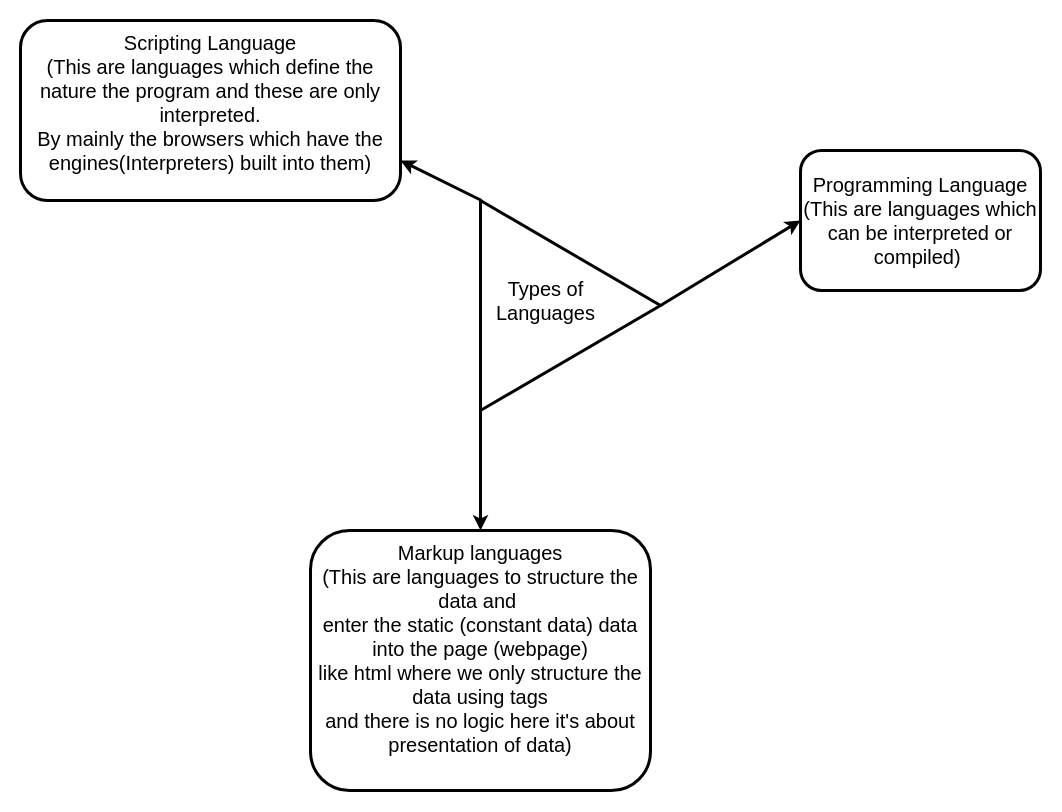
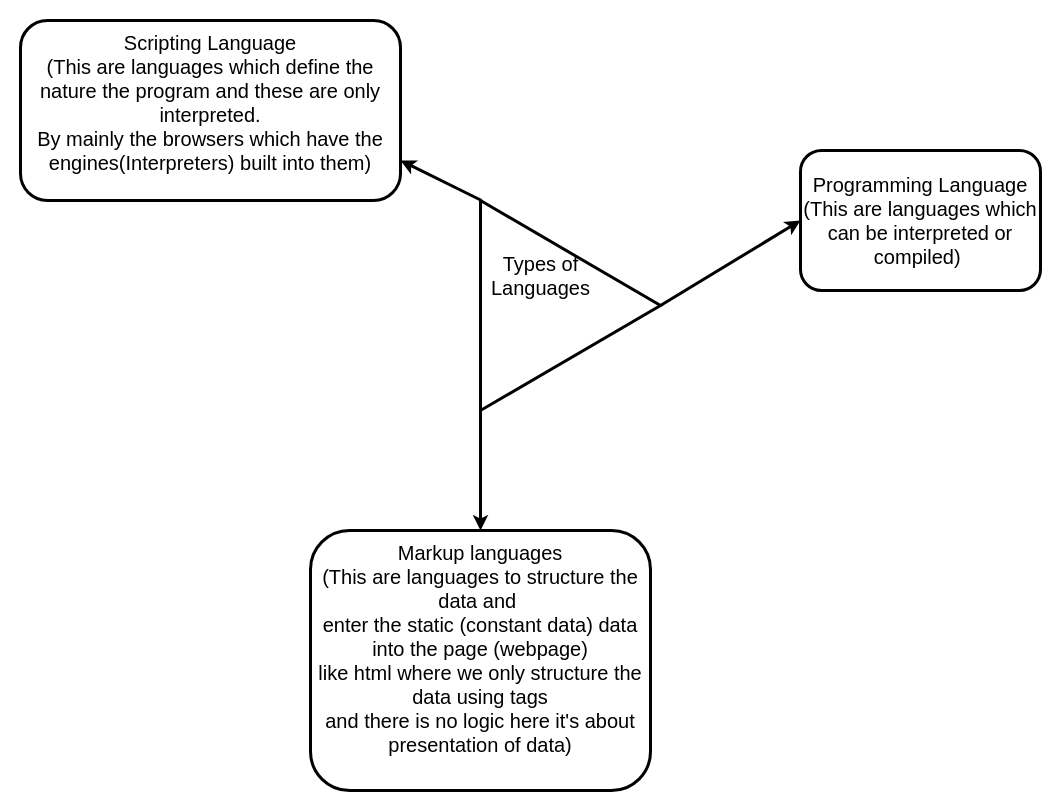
(546, 301) -> (541, 276)
